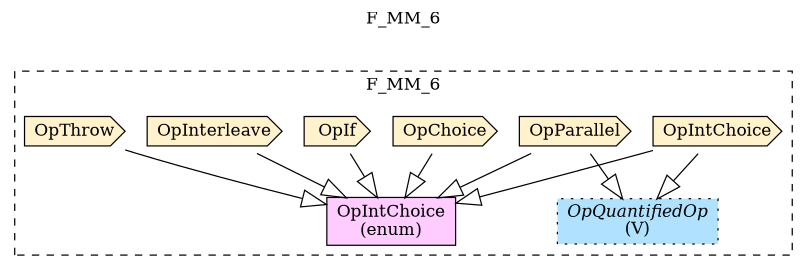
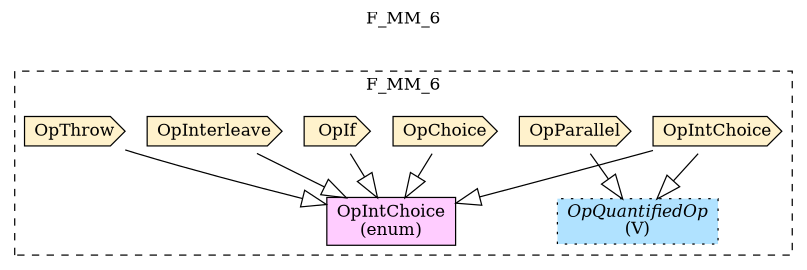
(496, 170) -> none
